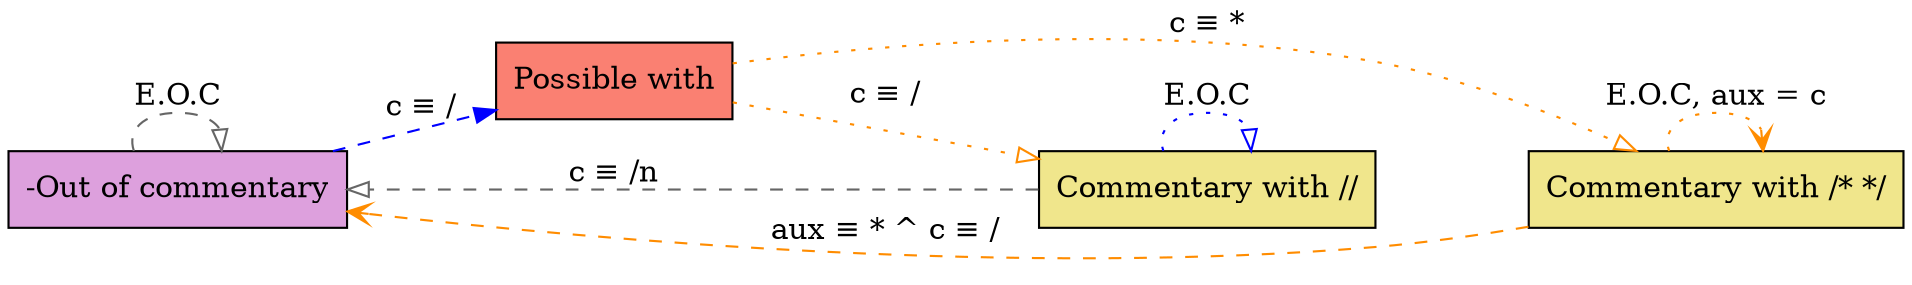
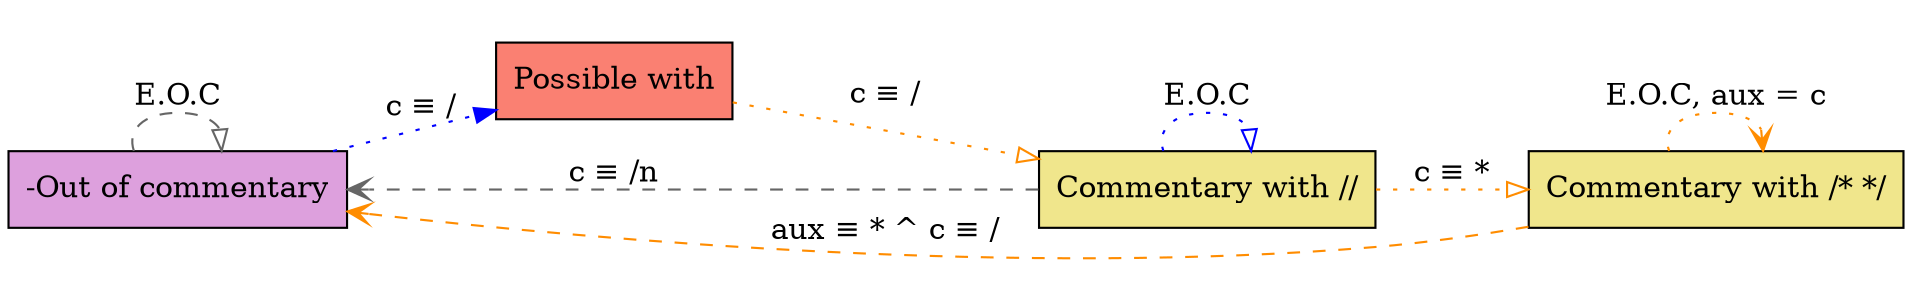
(1181, 41) -> (1441, 190)
(404, 133) -> (404, 133)
(704, 190) -> (704, 190)
